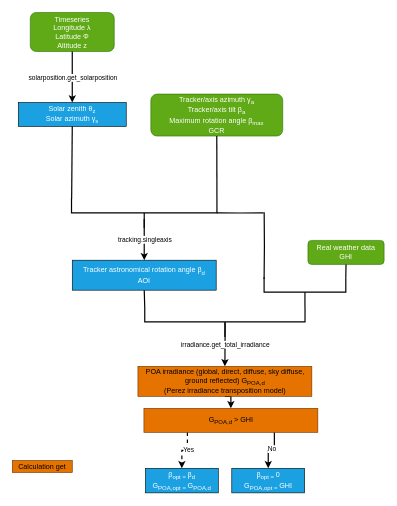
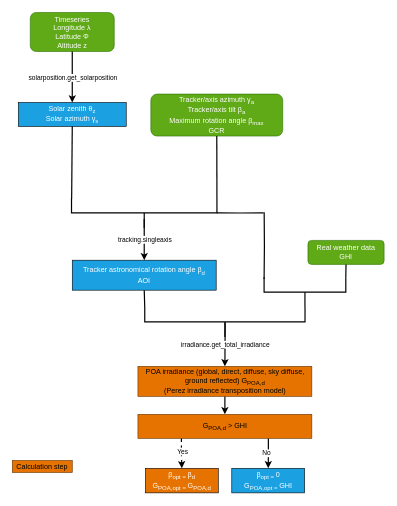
(231, 420) -> (225, 426)
(42, 467) -> (42, 467)
(182, 481) -> (182, 481)
